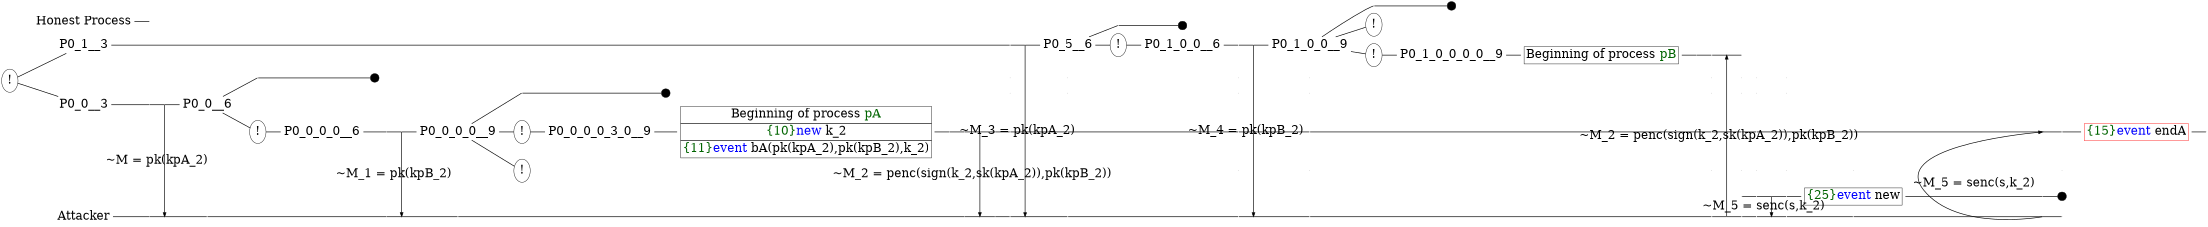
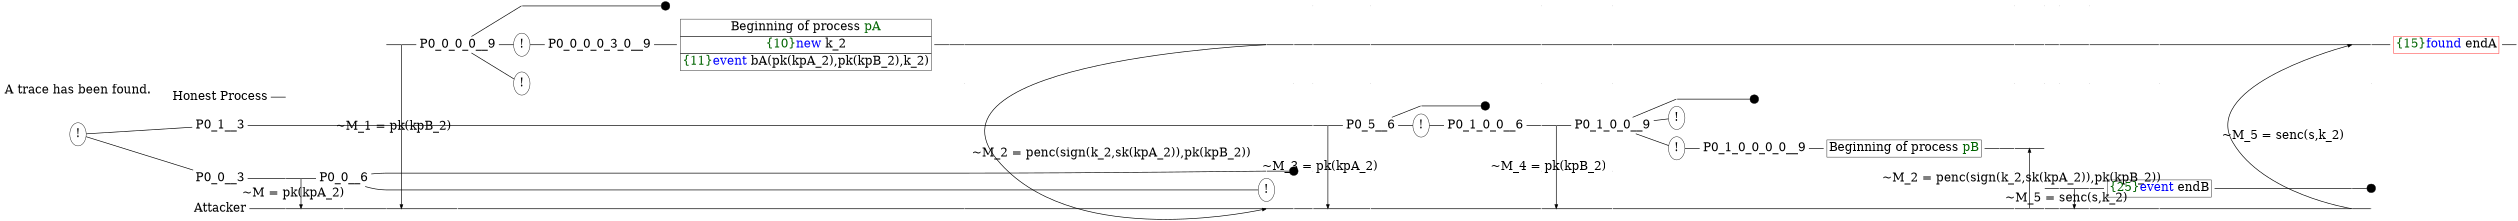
none -> (78, 97)
(2134, 131) -> (2444, 44)
(322, 132) -> none
(1886, 196) -> (2192, 188)
